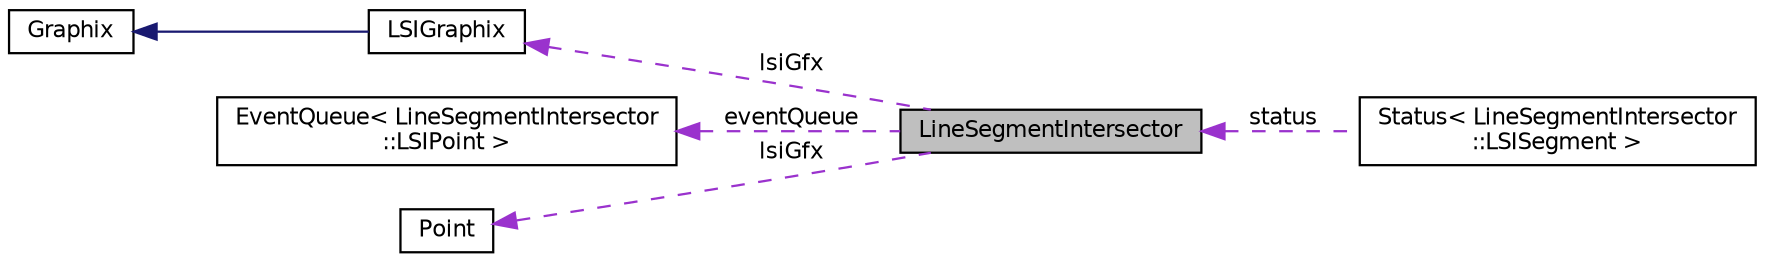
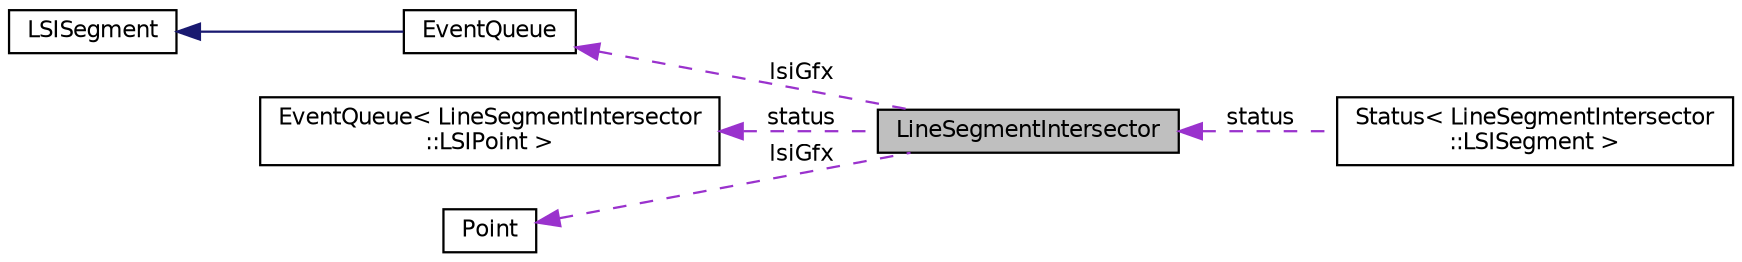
(71, 32) -> (93, 32)
(447, 32) -> (490, 32)
(788, 119) -> (799, 119)
